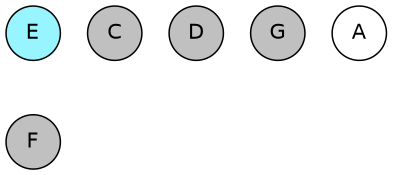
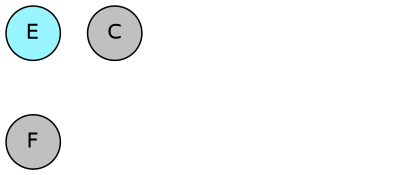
(196, 33) -> none
(278, 33) -> none
(359, 33) -> none
